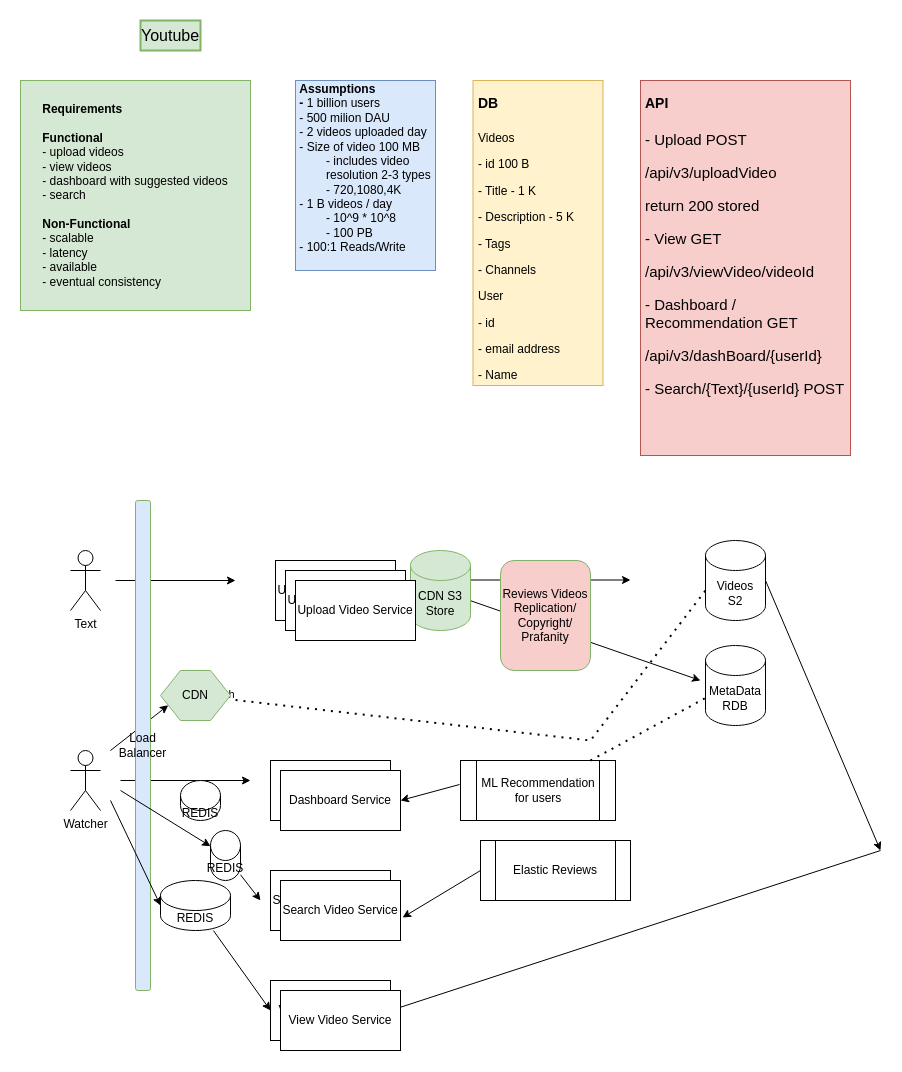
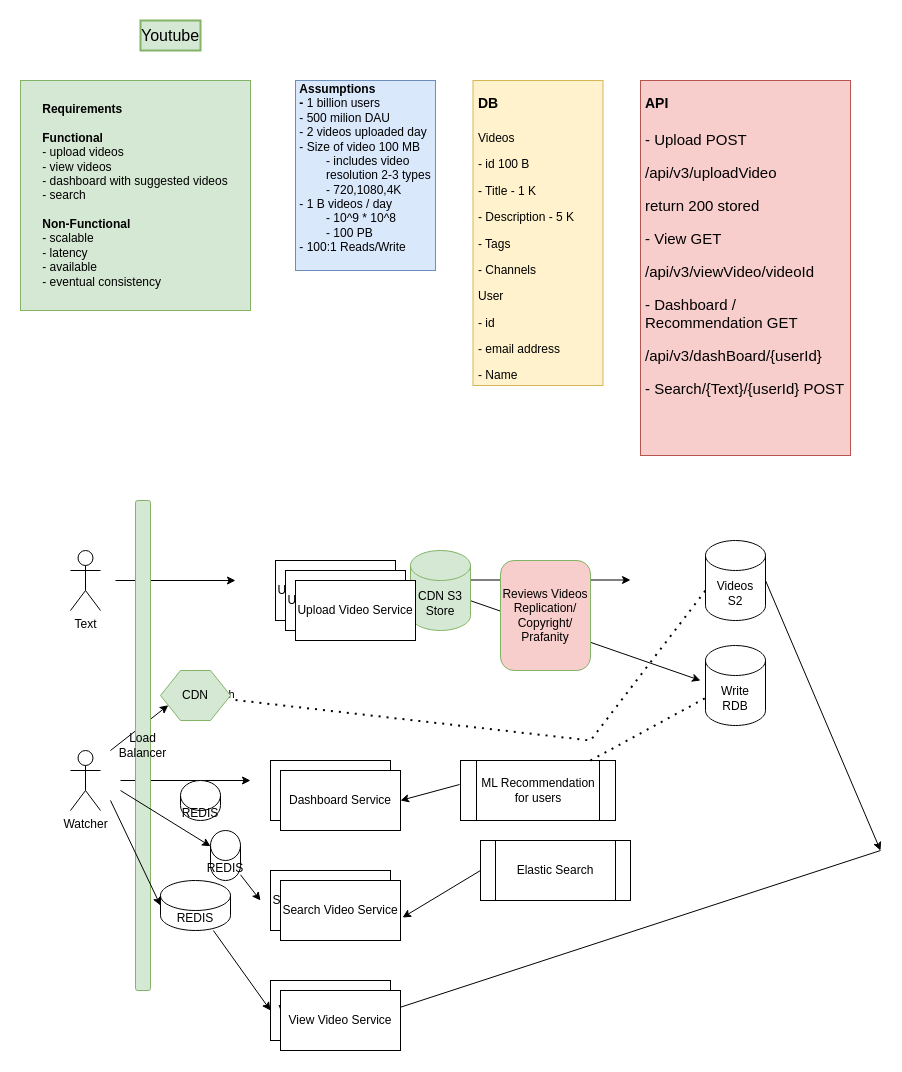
(736, 699) -> (736, 699)
(143, 746) -> (143, 746)
(556, 871) -> (556, 871)
